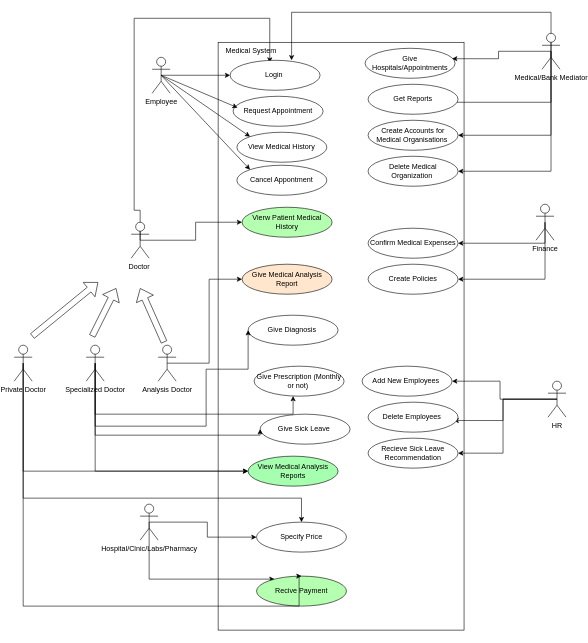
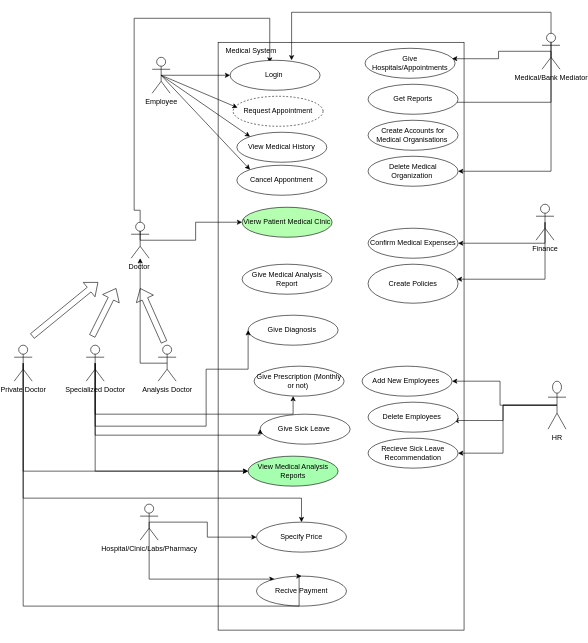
(278, 111) -> (278, 111)
(463, 135) -> none
(287, 222) -> (287, 222)
(209, 279) -> (140, 263)
(287, 279) -> (287, 279)
(413, 279) -> (413, 284)
(557, 399) -> (557, 405)
(302, 591) -> (302, 591)
